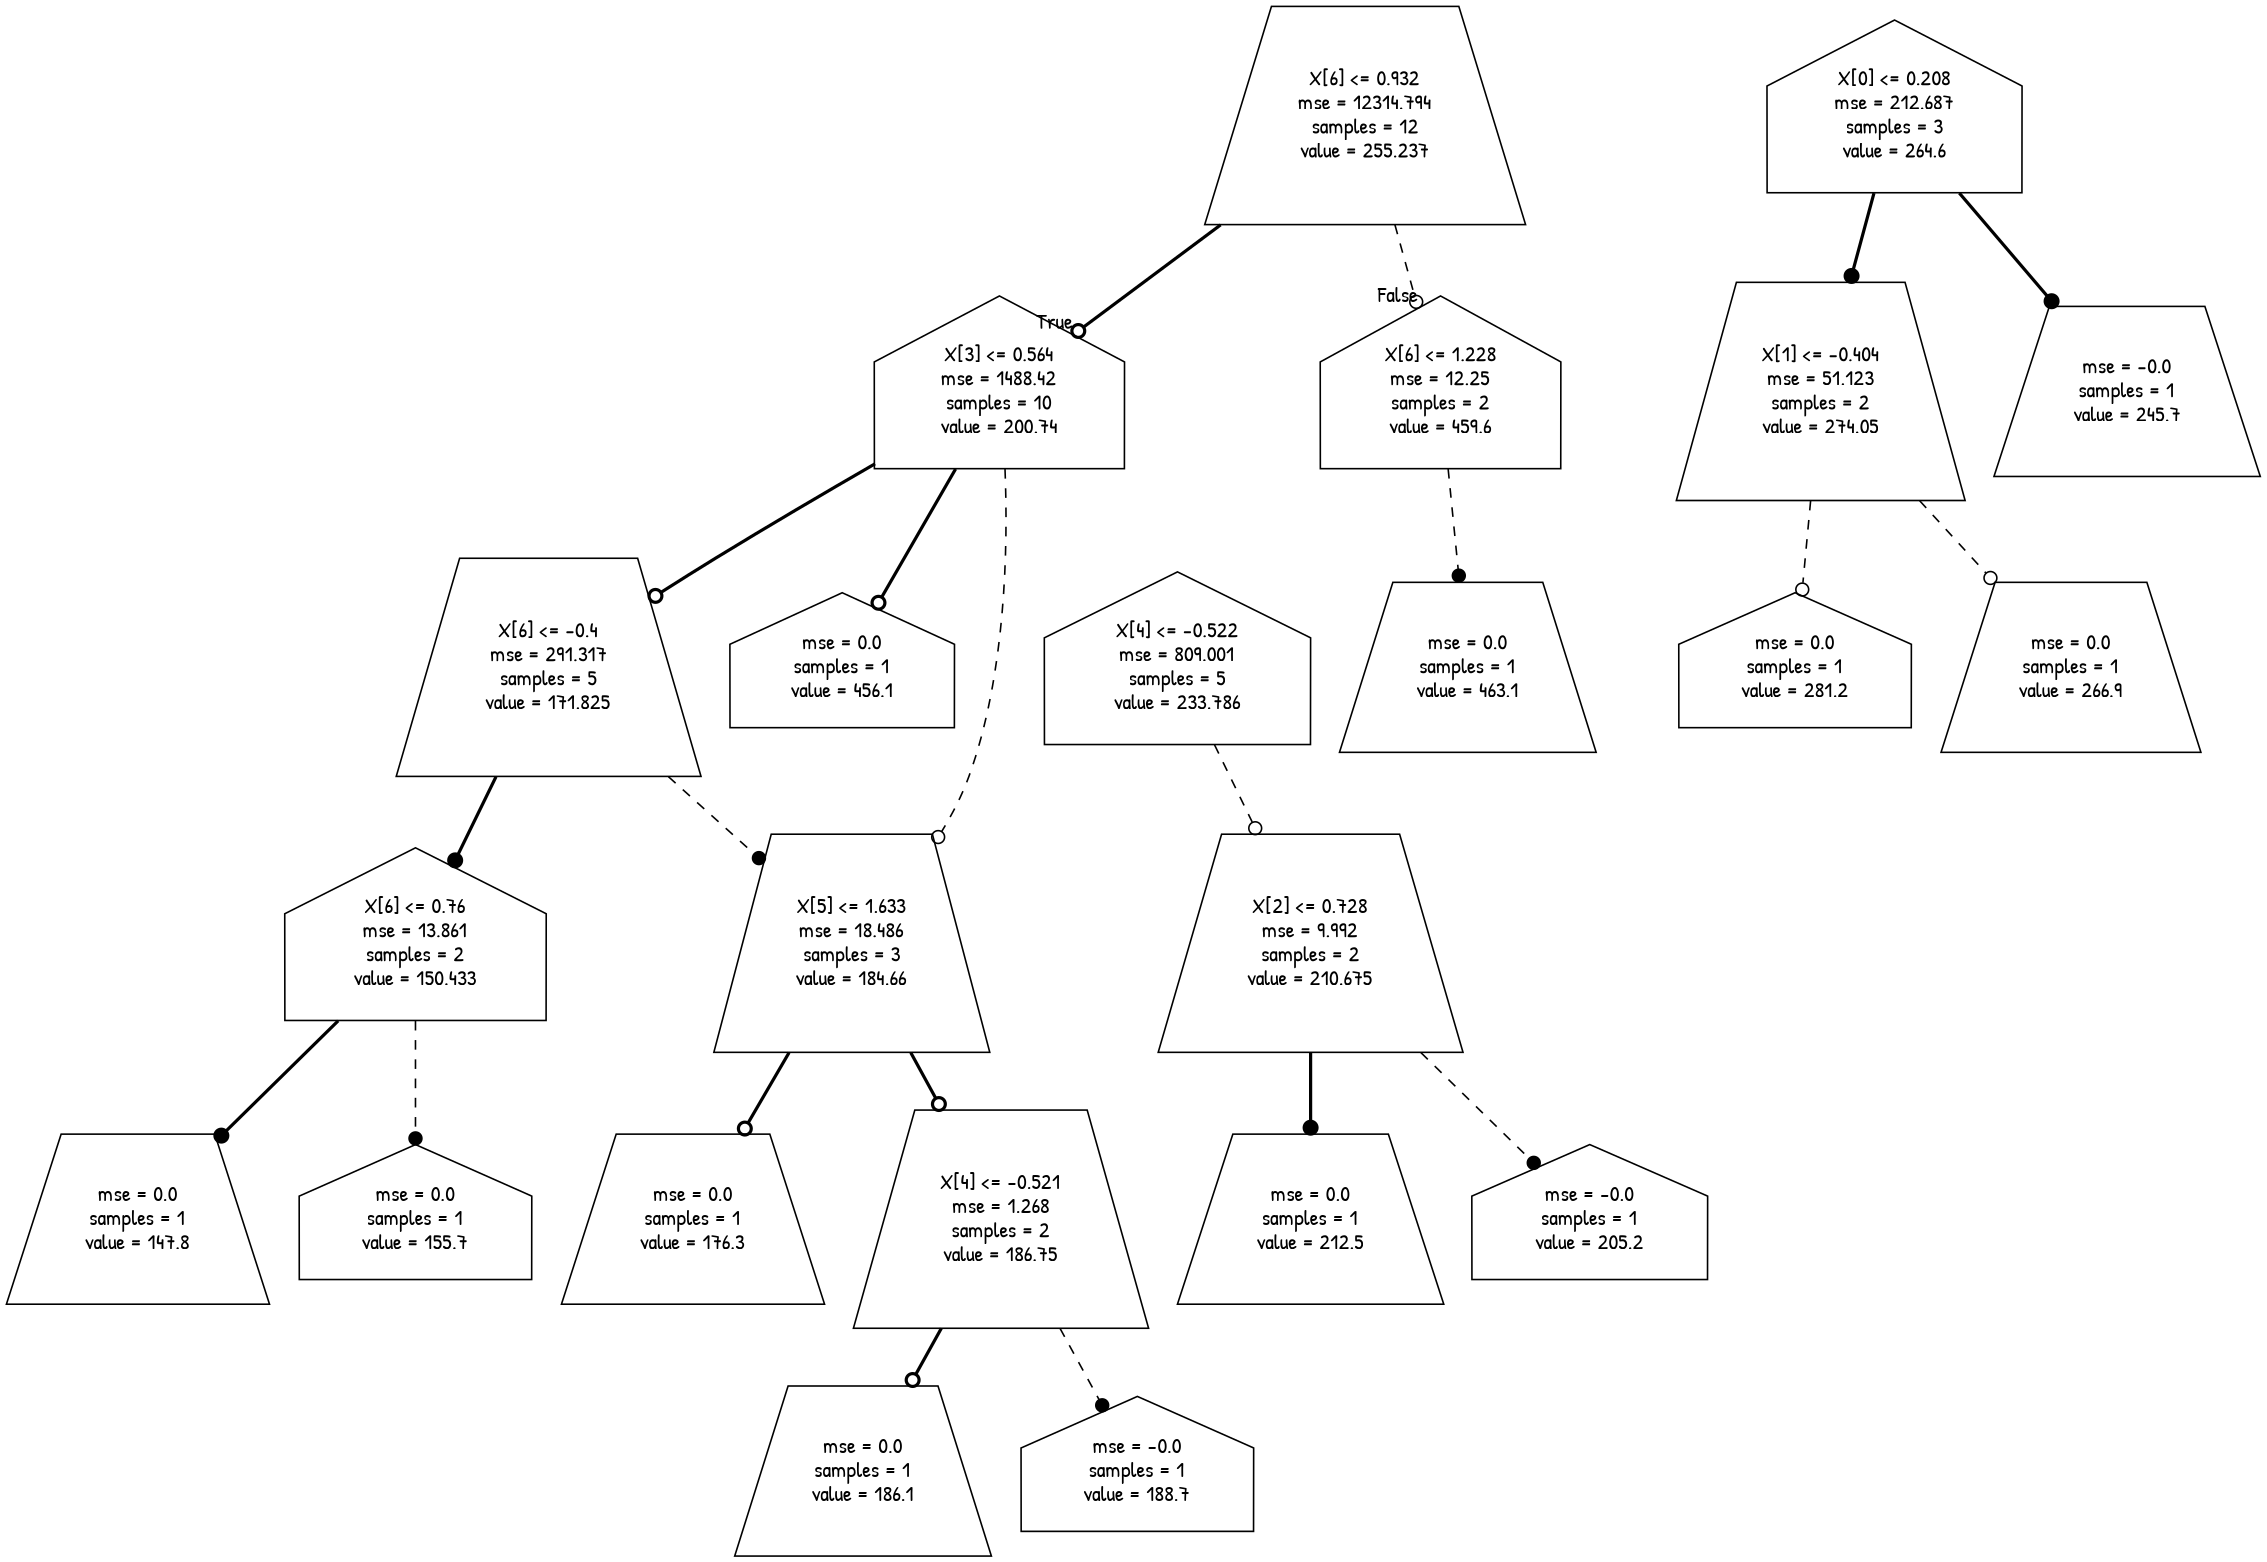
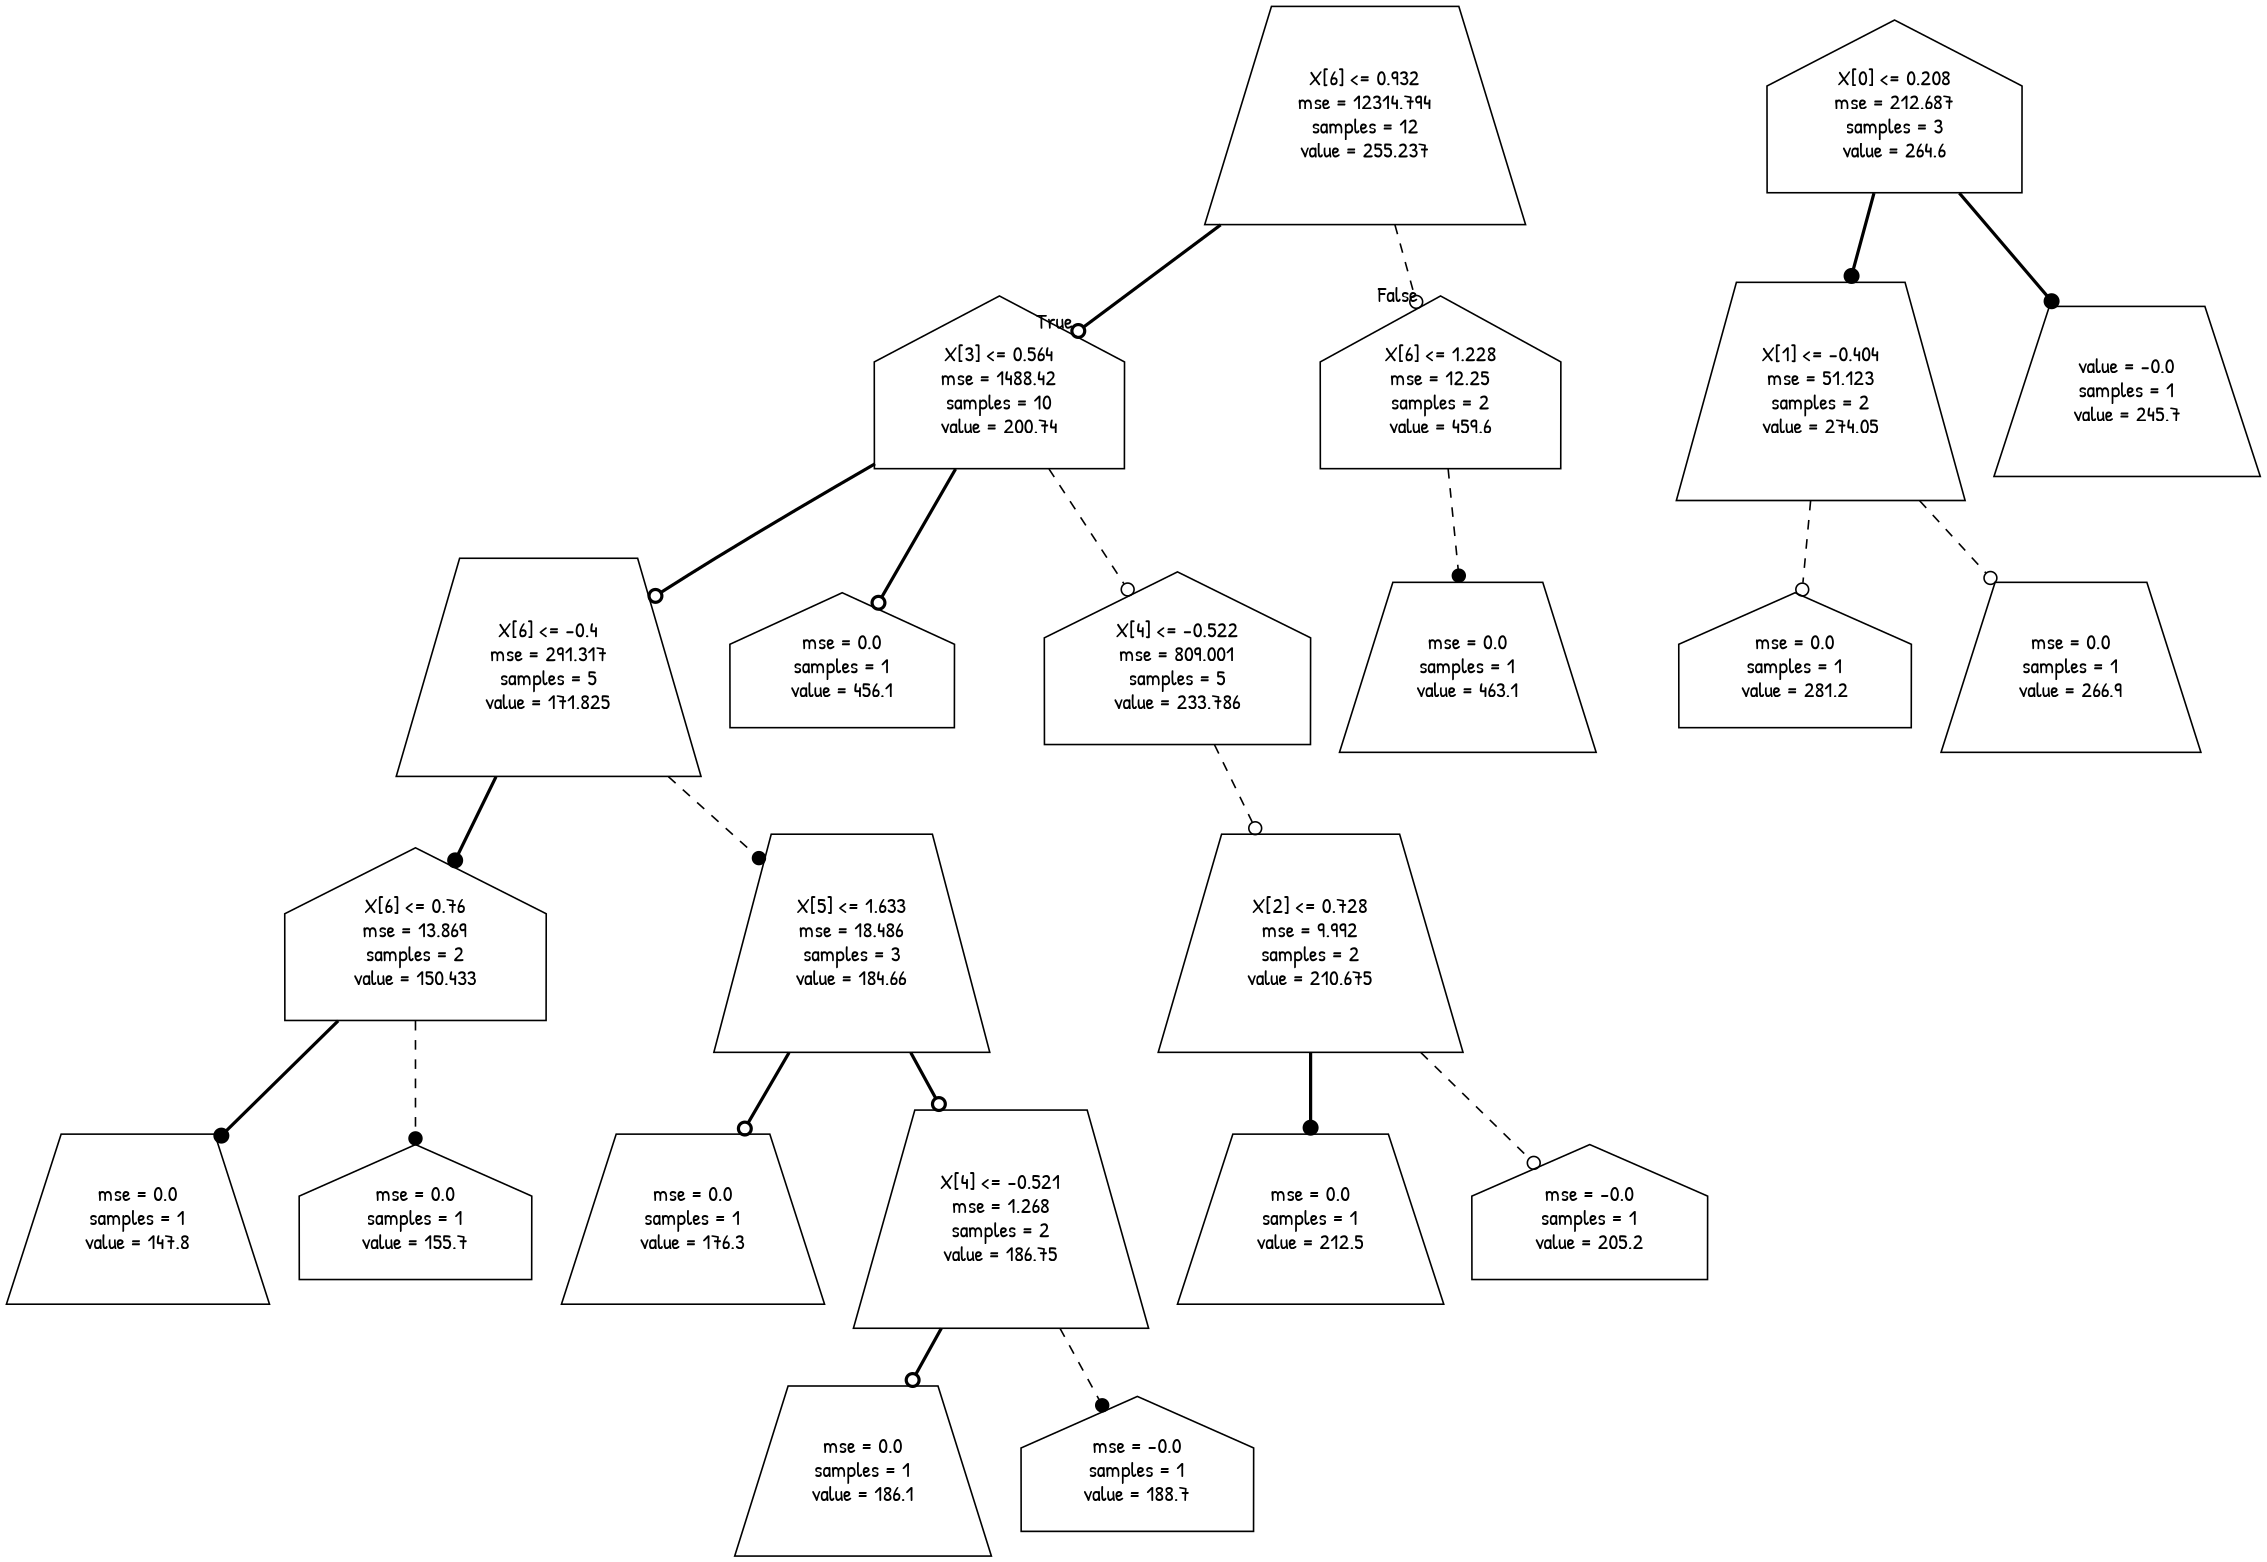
(2127, 391) -> (2127, 391)
(997, 655) -> (1086, 526)
(415, 943) -> (415, 943)
(1475, 1105) -> (1475, 1105)
